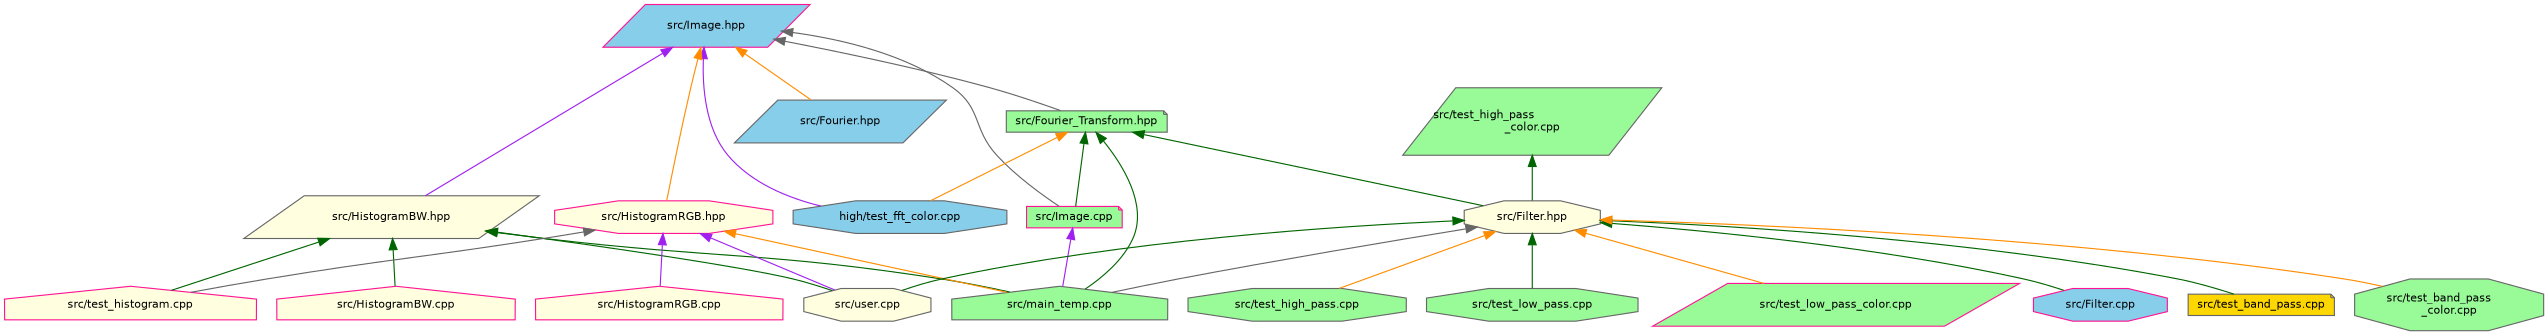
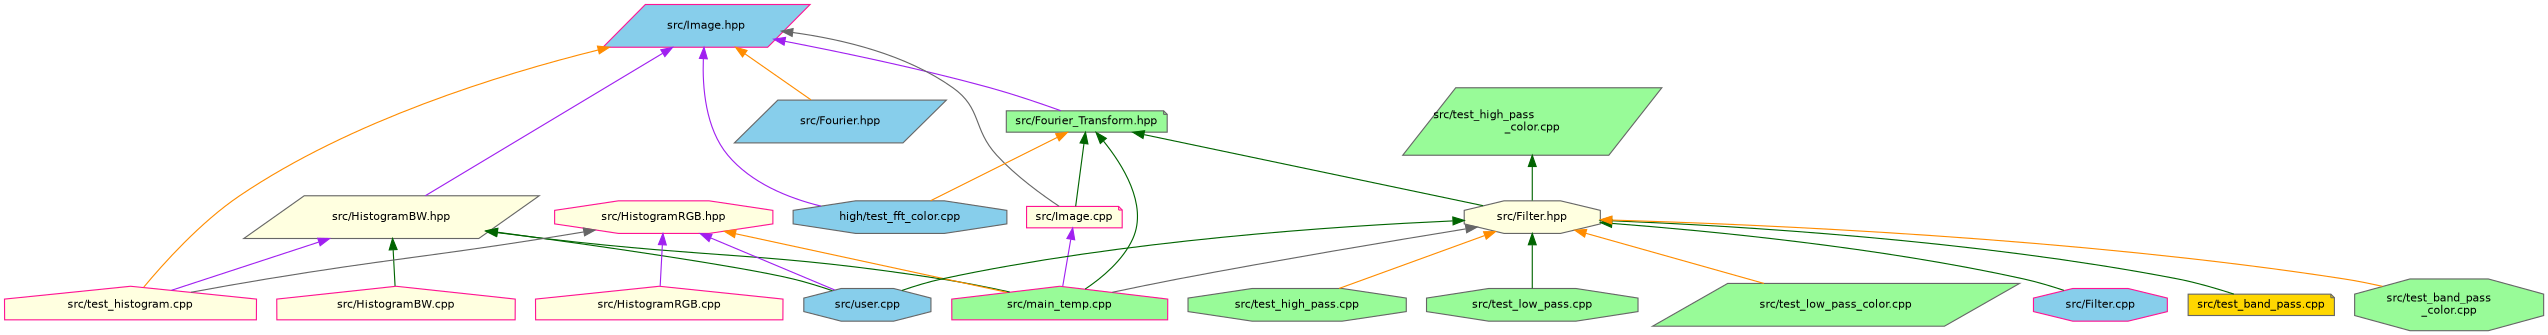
(952, 78) -> (952, 78)
(681, 130) -> (352, 134)
(1074, 217) -> (1074, 217)
(245, 266) -> (245, 266)
(867, 305) -> (867, 305)
(1060, 305) -> (1060, 305)
(1836, 305) -> (1836, 305)
